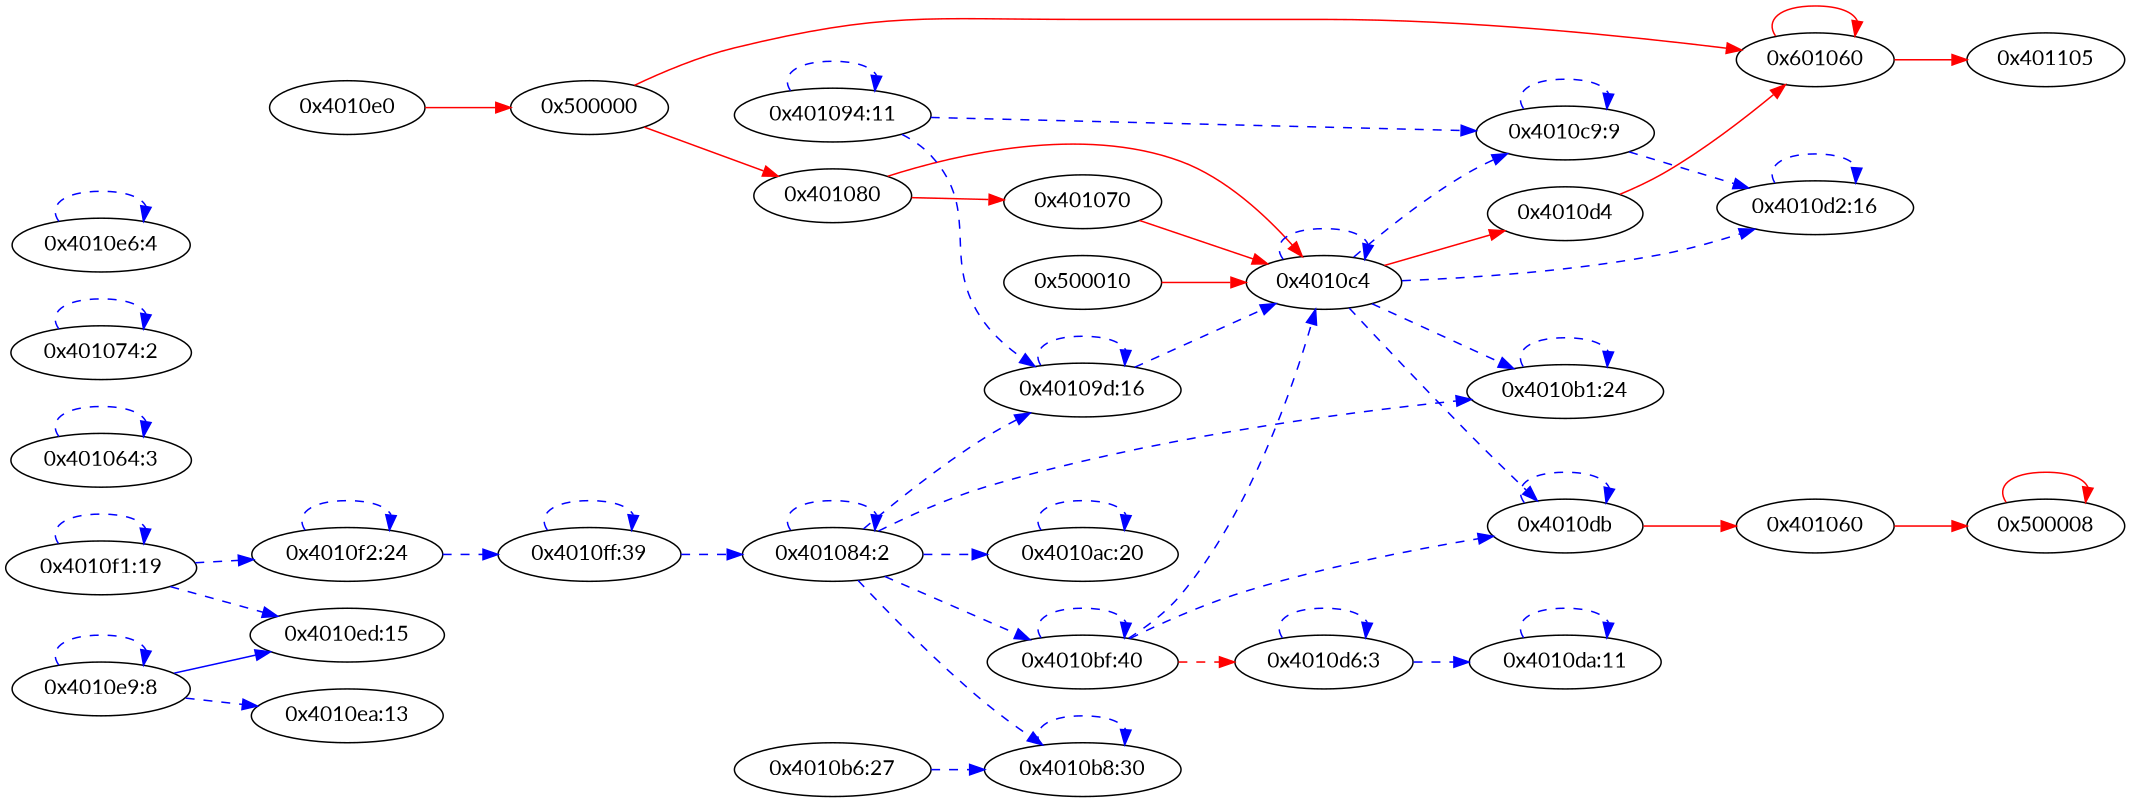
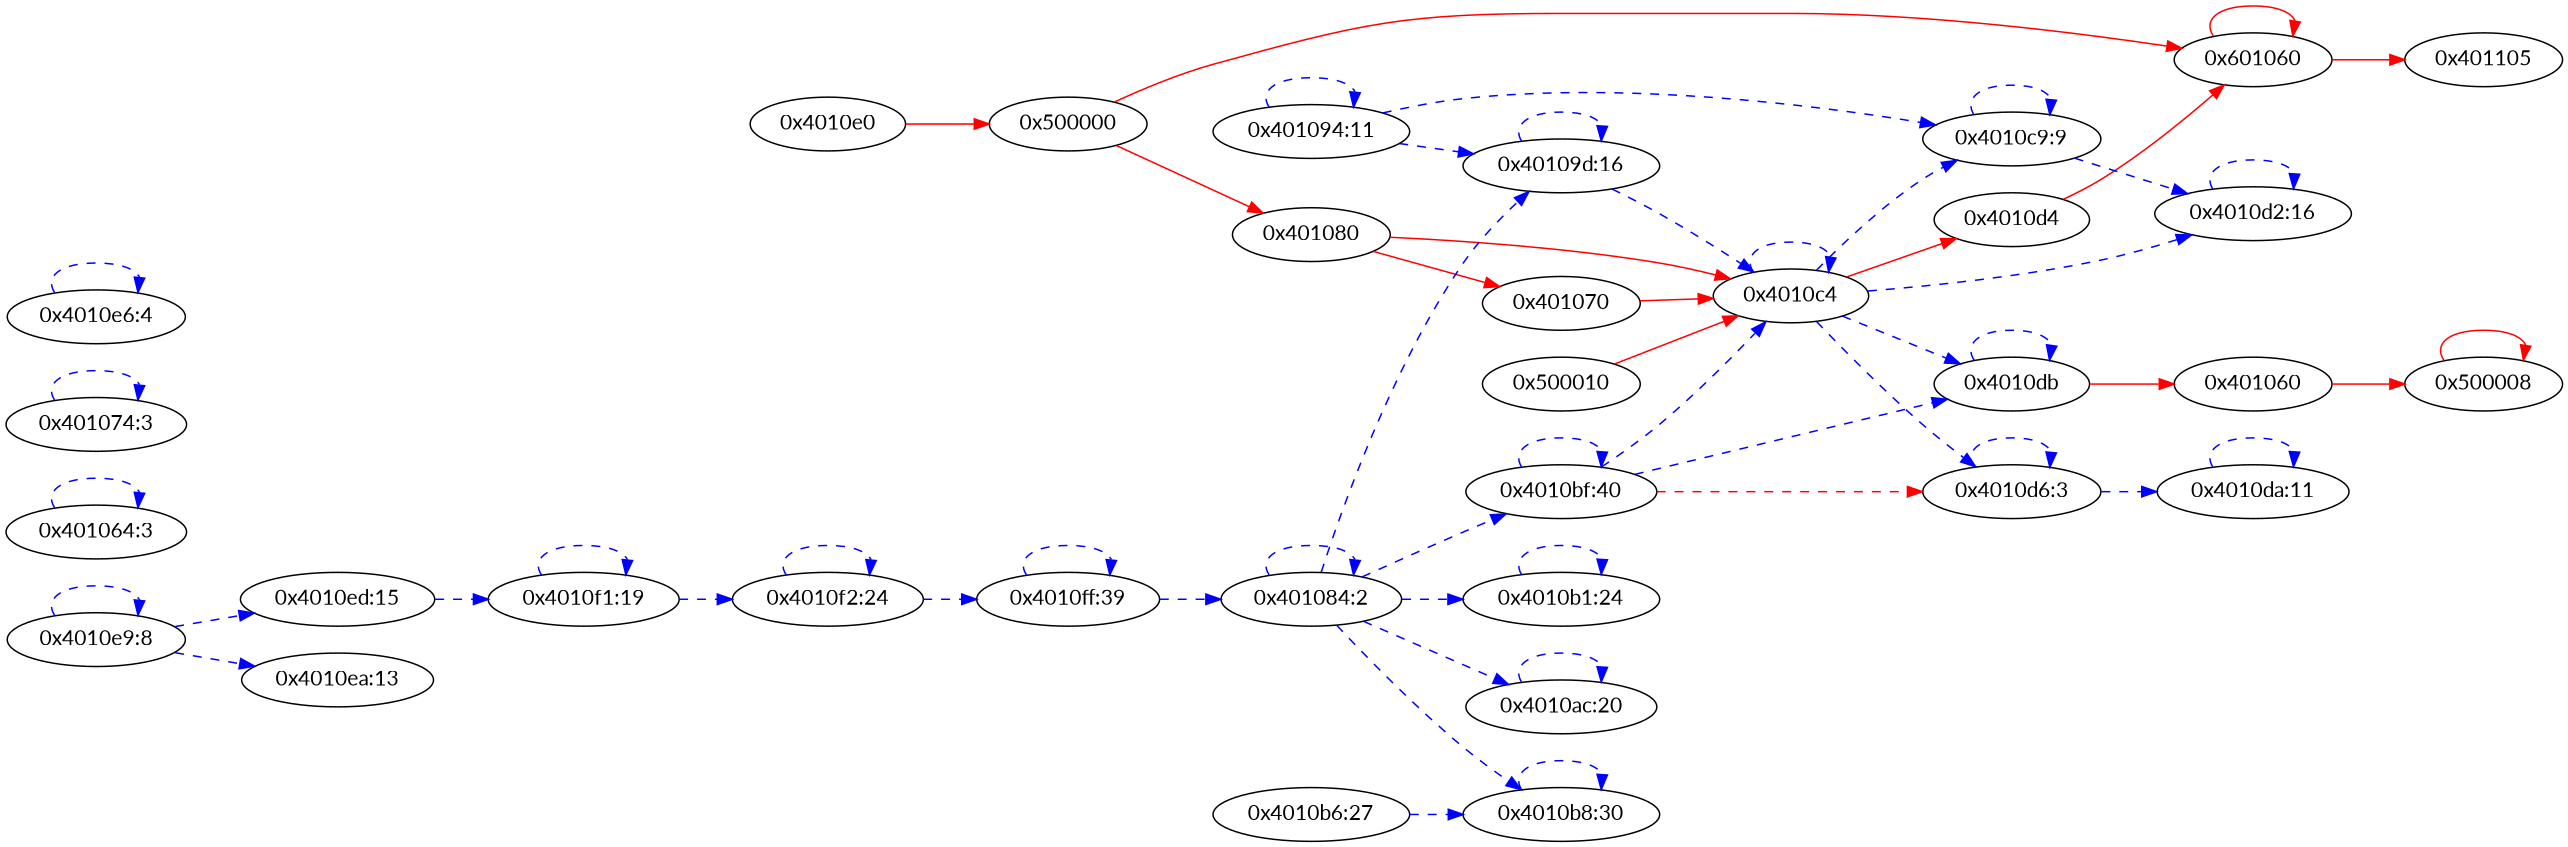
(1436, 333) -> (1887, 392)
(101, 353) -> (96, 424)
(217, 599) -> (454, 599)
(215, 664) -> (207, 621)
